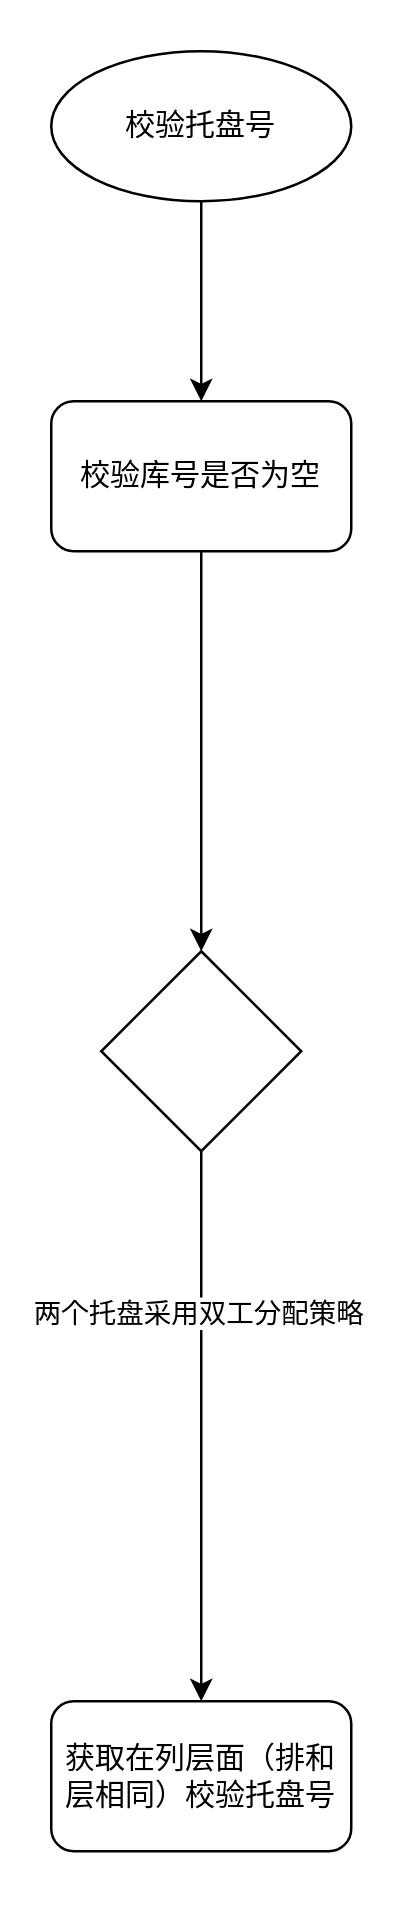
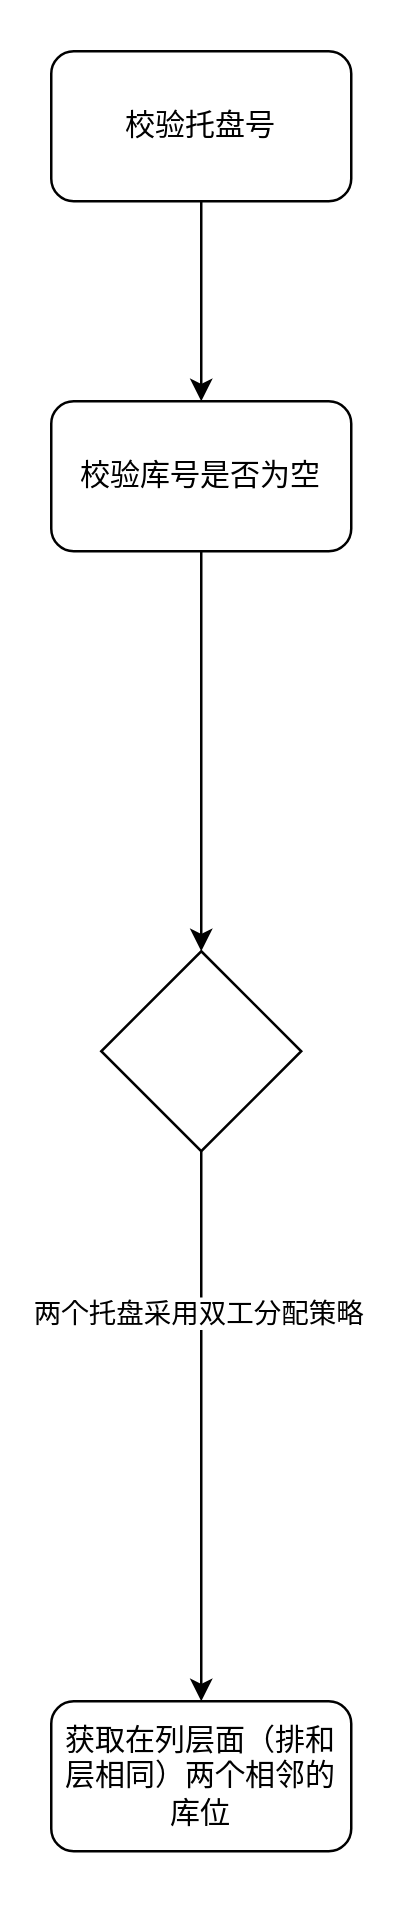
(201, 126) -> (201, 126)
(201, 1776) -> (201, 1776)
